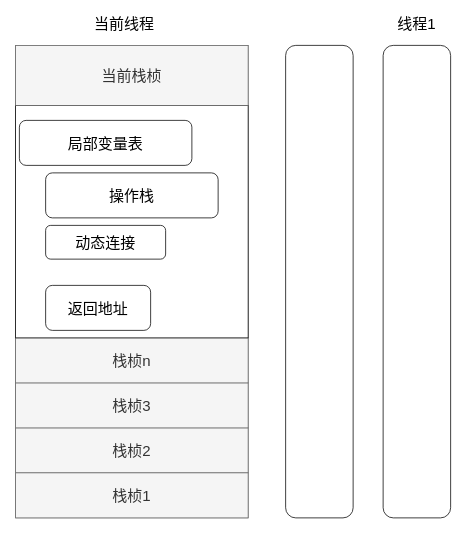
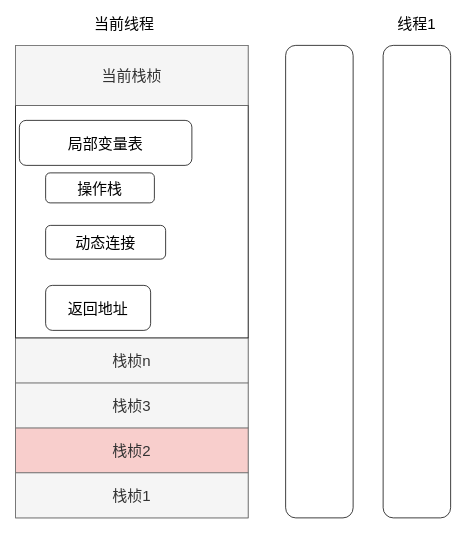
(132, 195) -> (100, 188)
(132, 450) -> (132, 450)
